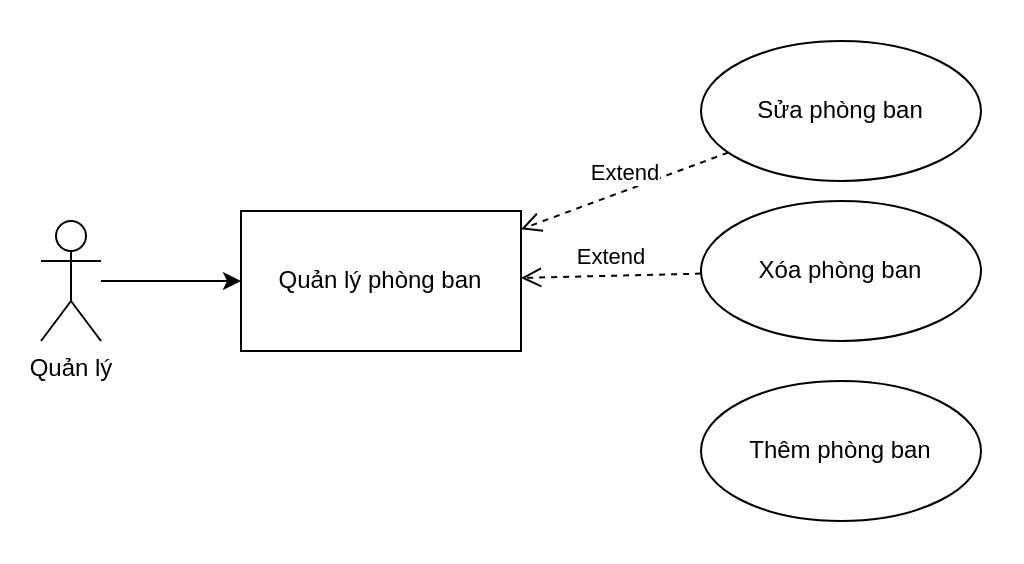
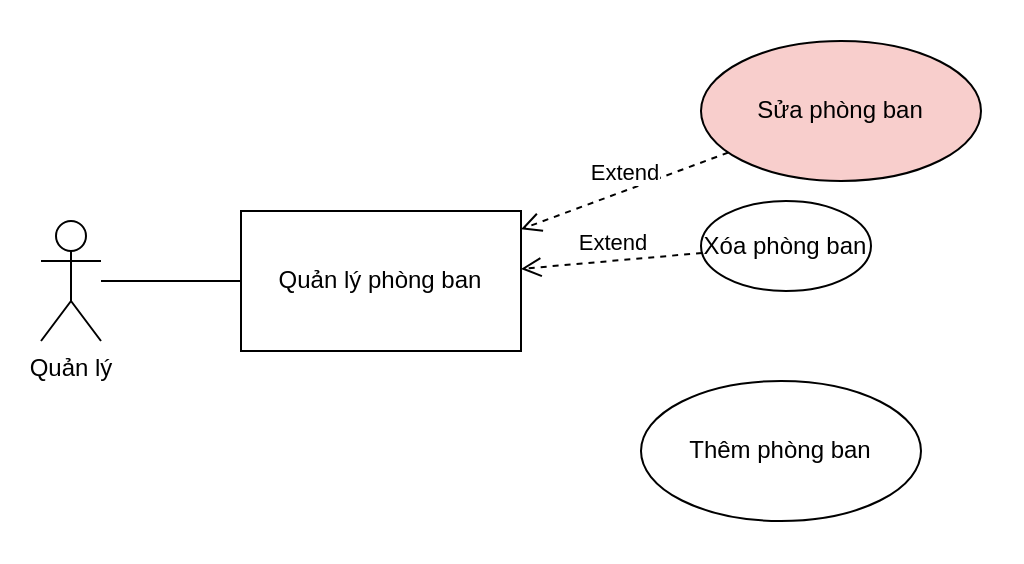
(841, 111) -> (841, 111)
(841, 271) -> (786, 246)
(226, 281) -> (231, 281)
(841, 451) -> (781, 451)
